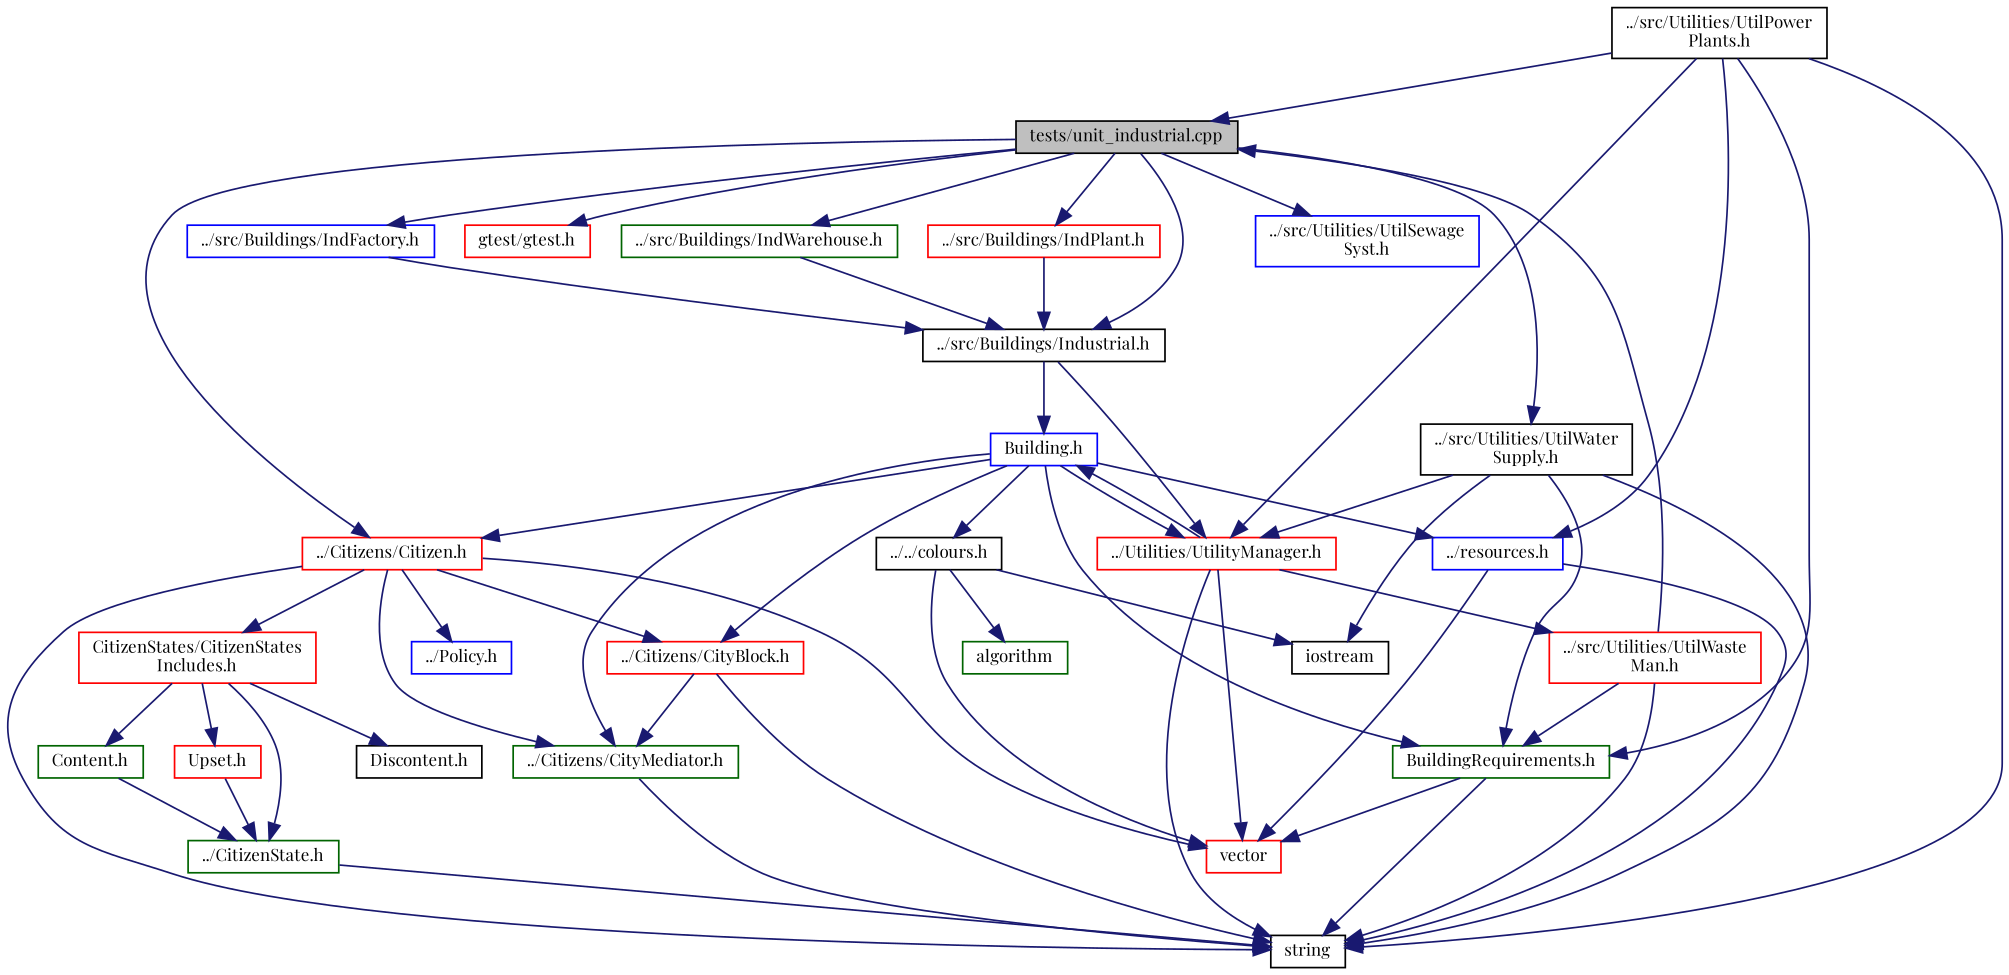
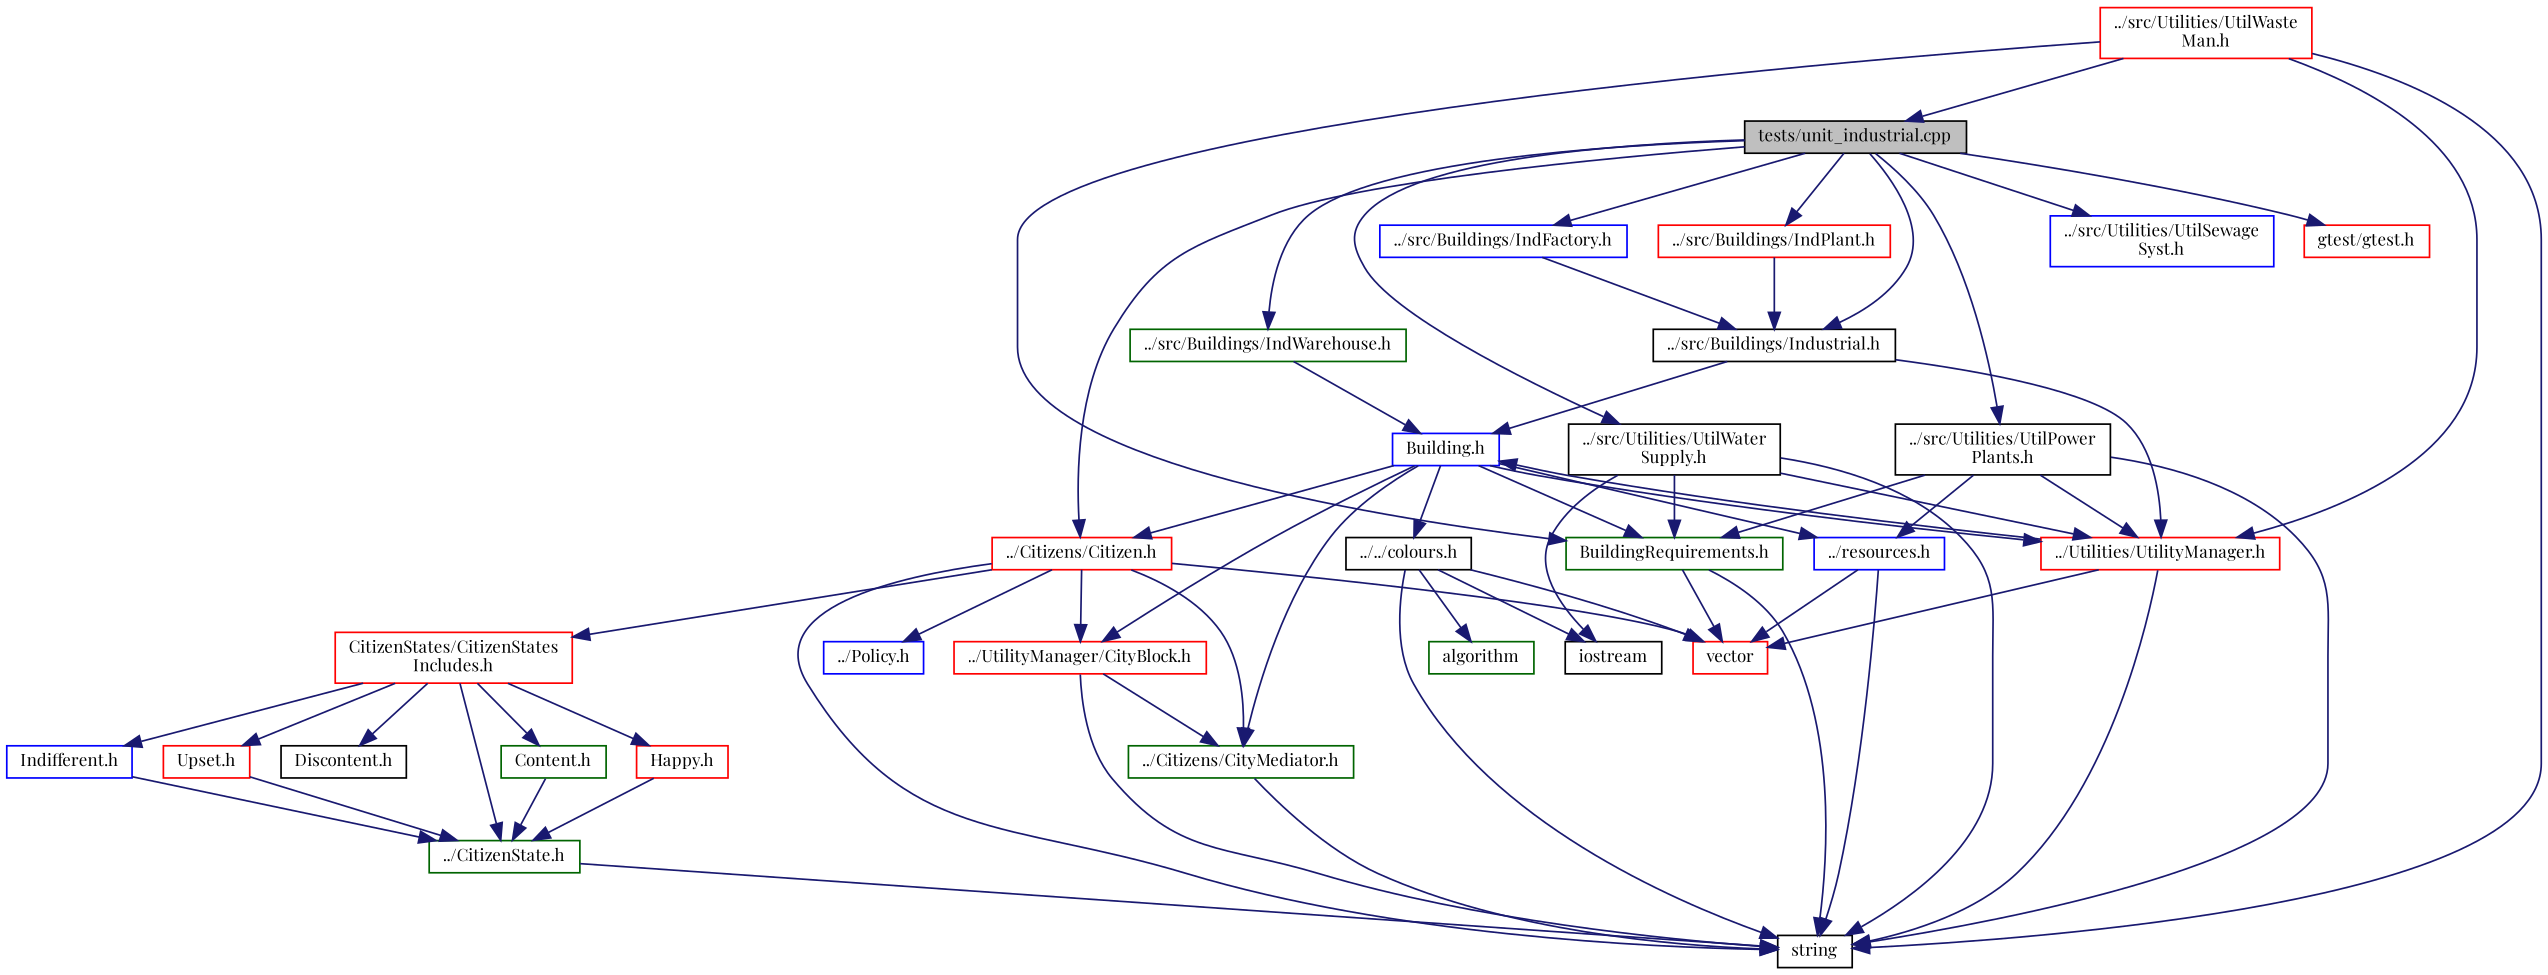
(1420, 86) -> (1959, 268)
(894, 290) -> (1349, 393)
(1407, 599) -> (2477, 310)
(705, 658) -> (1080, 658)
none -> (69, 762)
none -> (682, 762)
none -> (1519, 802)
